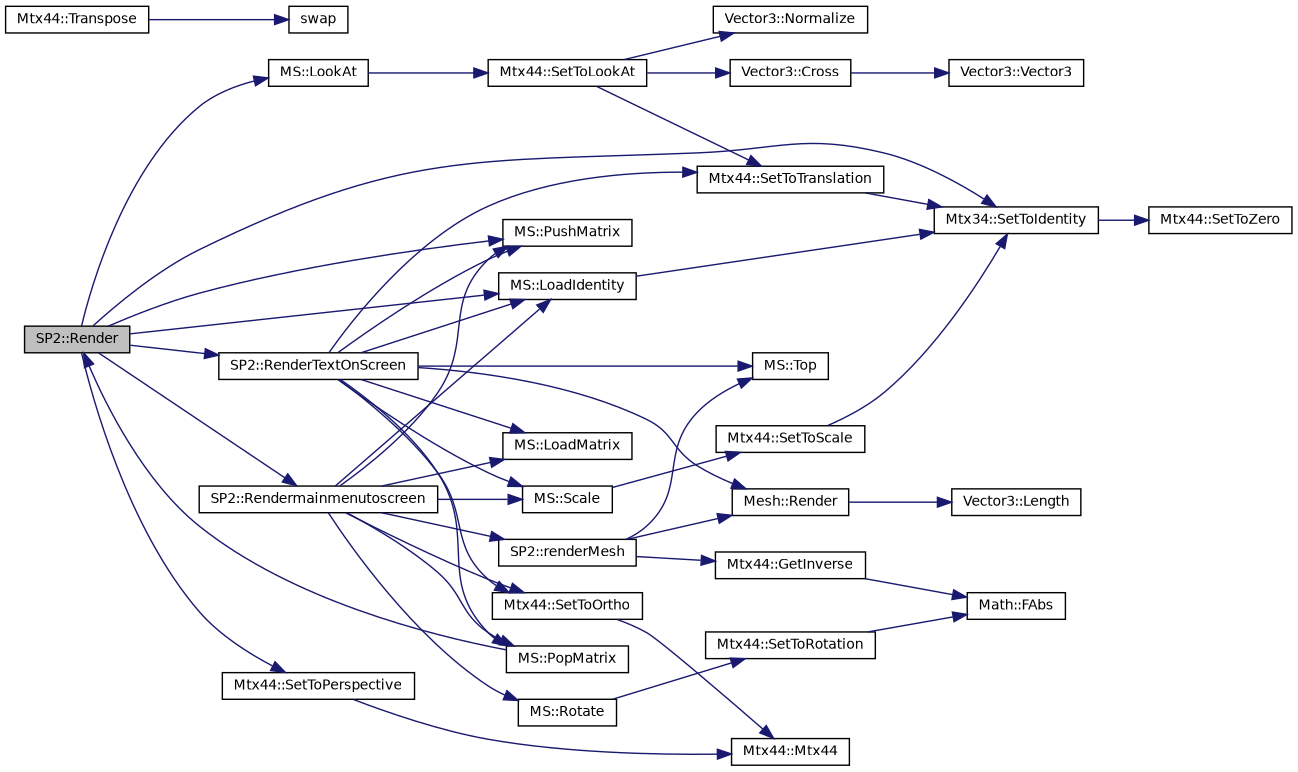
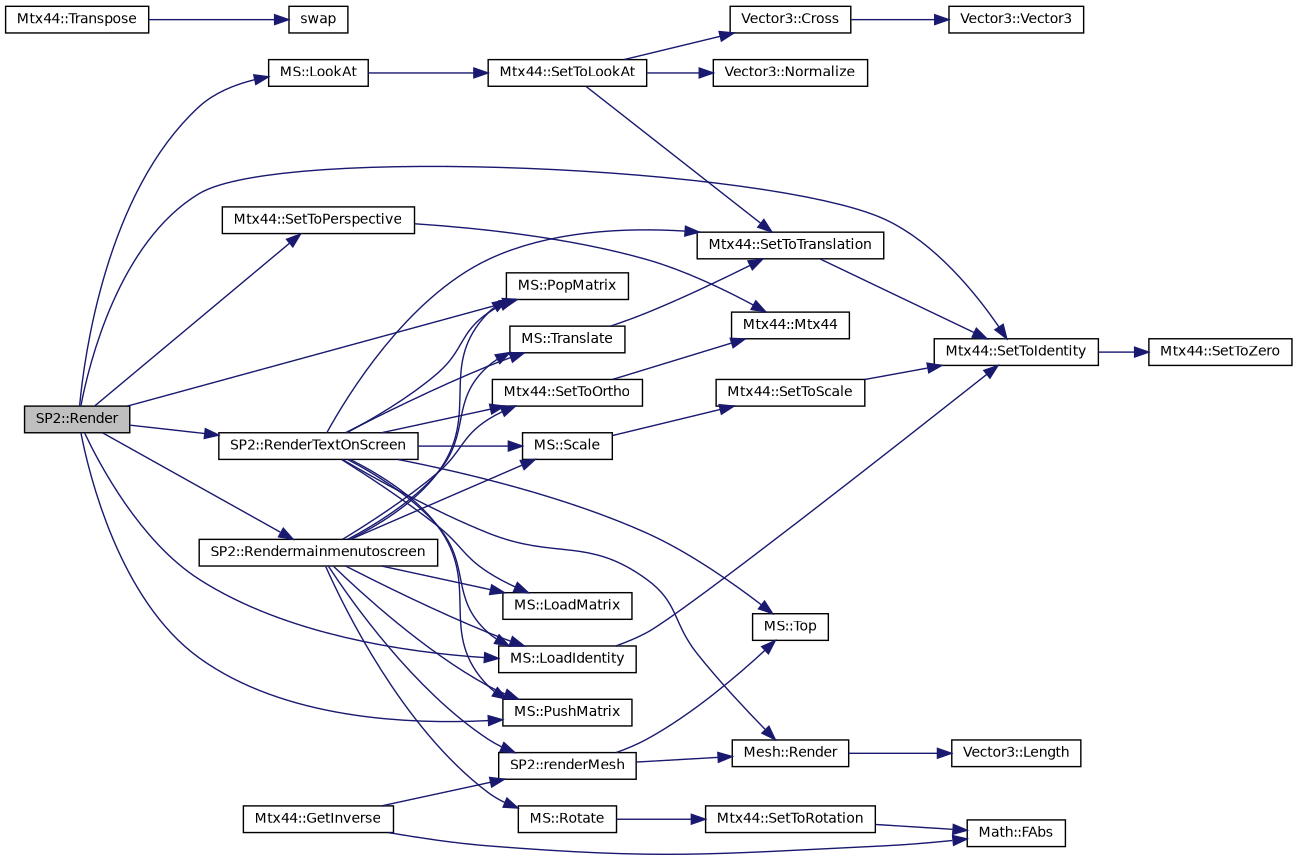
(1016, 220) -> (1016, 352)
none -> (567, 339)
(669, 558) -> (436, 794)
(257, 564) -> (315, 355)
